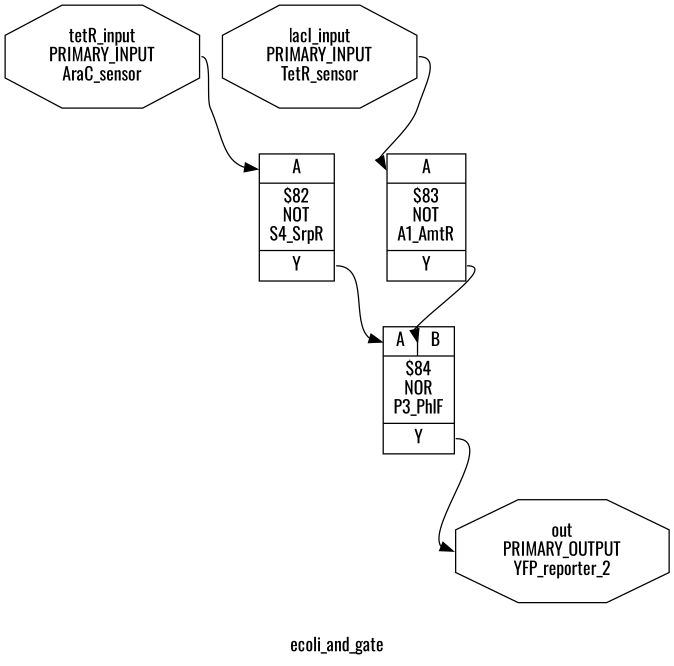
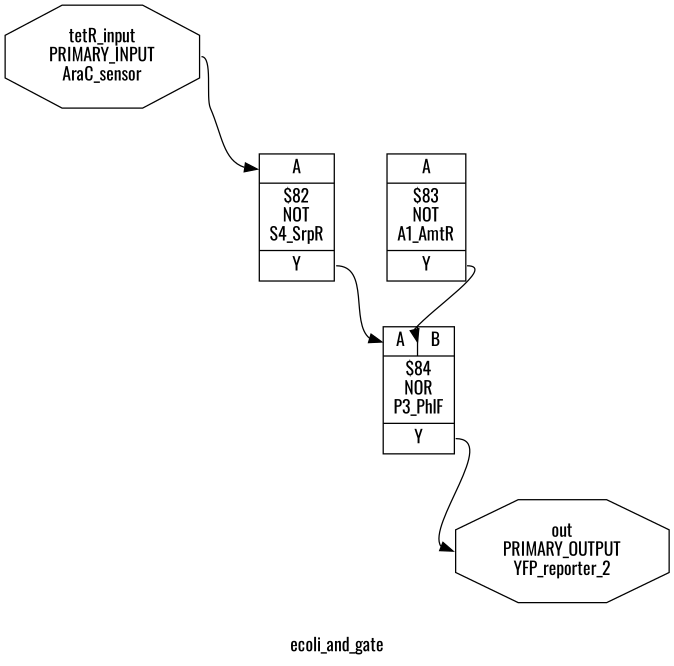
(320, 57) -> none
